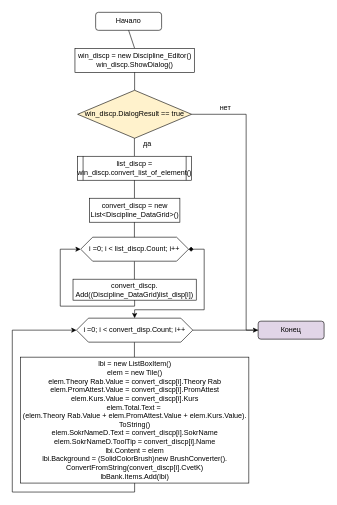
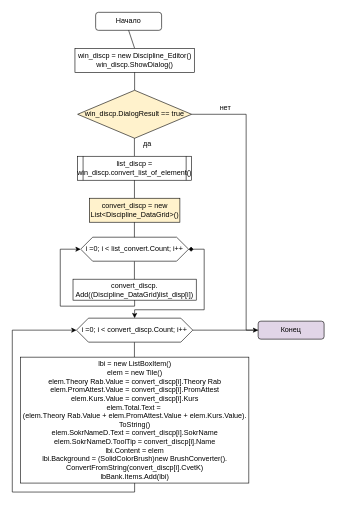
(135, 210) -> (135, 210)
(135, 249) -> (135, 249)
(135, 330) -> (135, 330)
